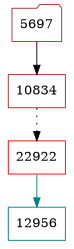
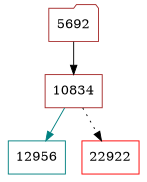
(37, 25) -> (74, 25)
(37, 186) -> (58, 120)
